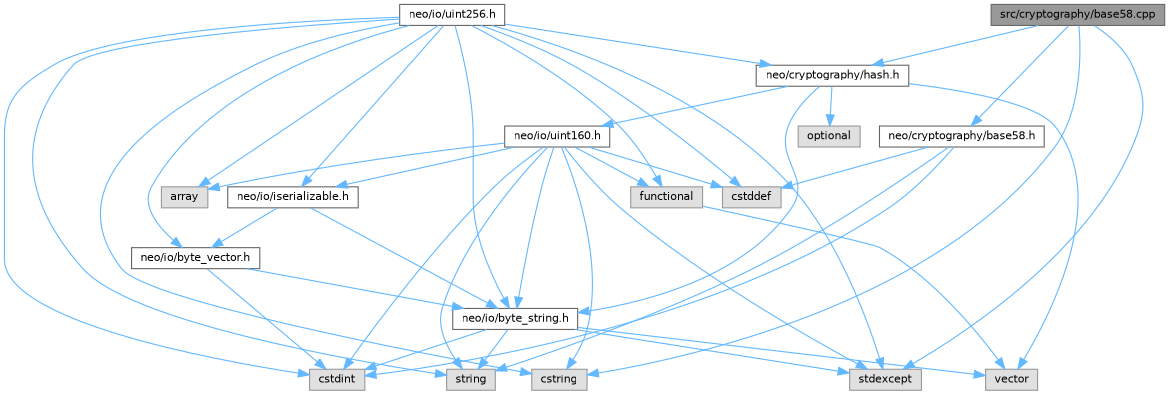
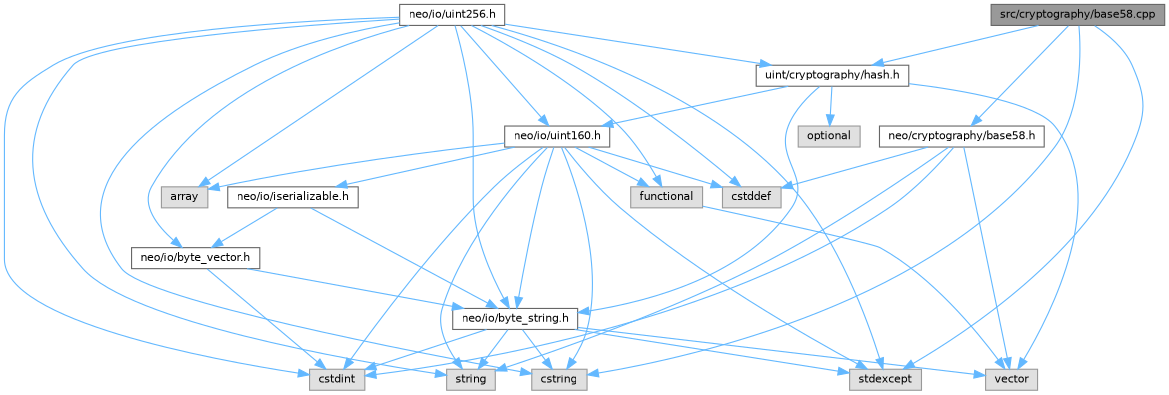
(832, 76) -> (832, 76)
(376, 102) -> (501, 72)
none -> (986, 253)
none -> (531, 340)
